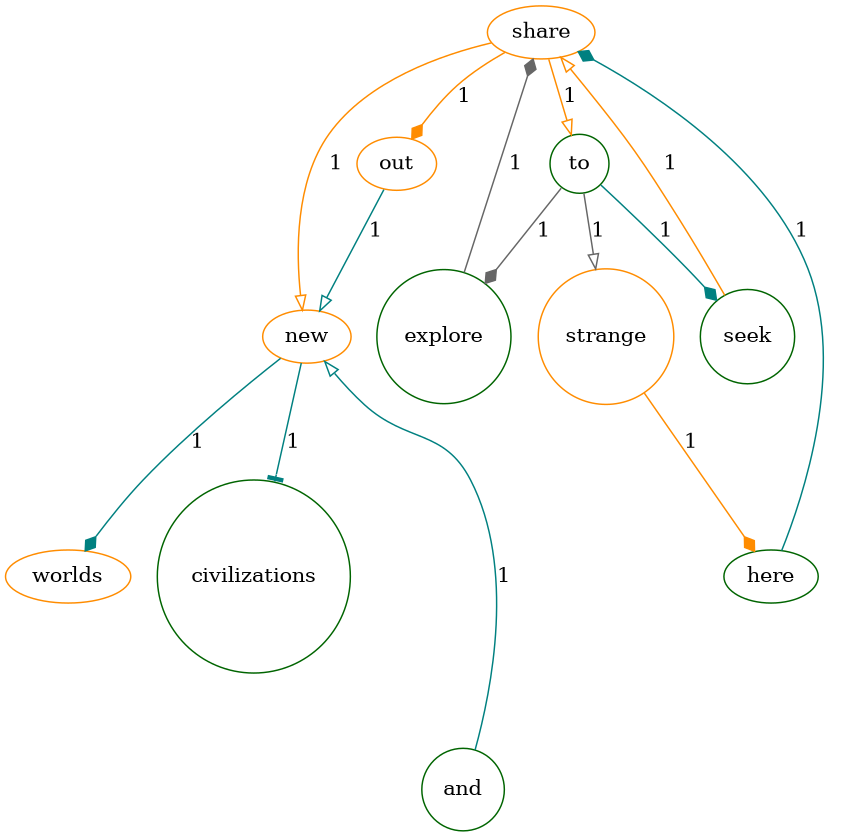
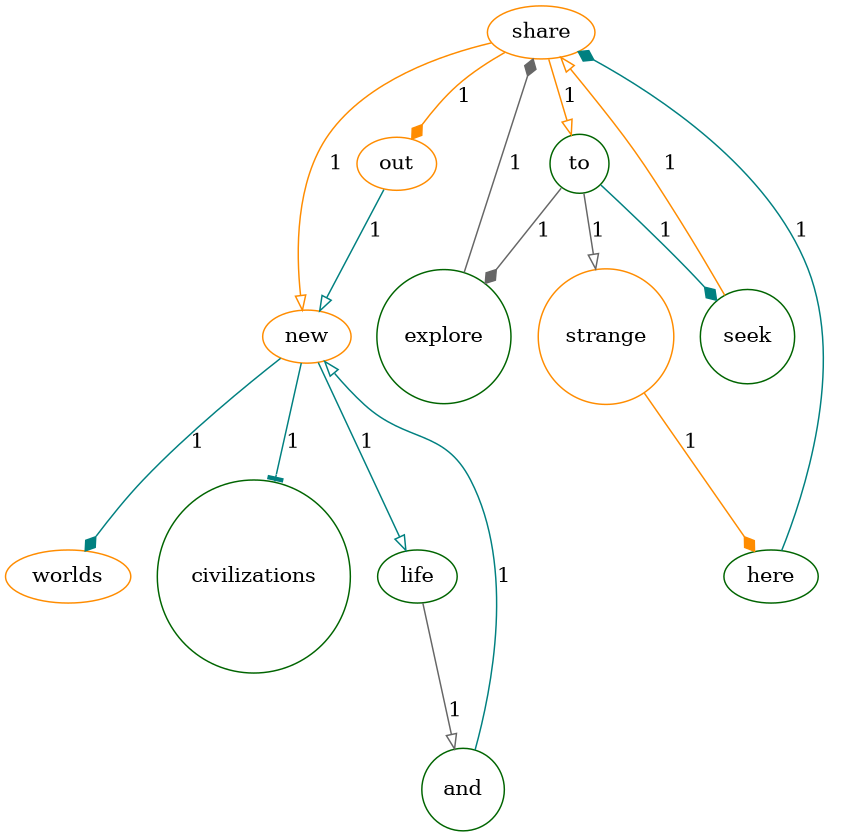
none -> (417, 577)
